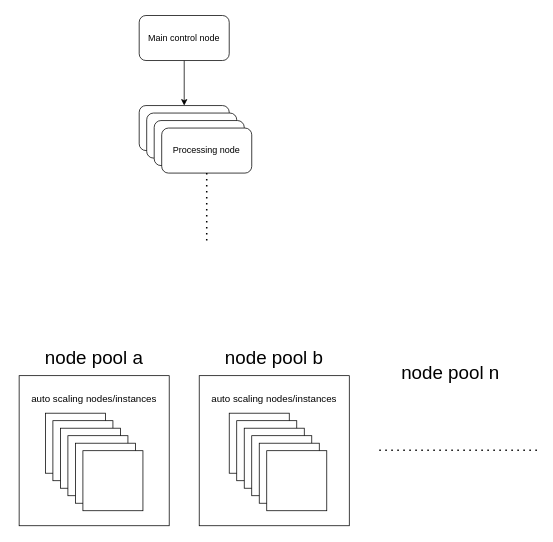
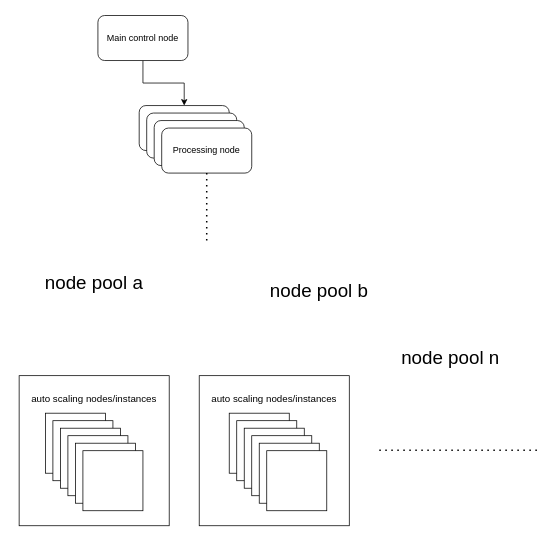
(184, 38) -> (143, 38)
(94, 357) -> (94, 282)
(274, 357) -> (319, 289)
(450, 372) -> (450, 357)
